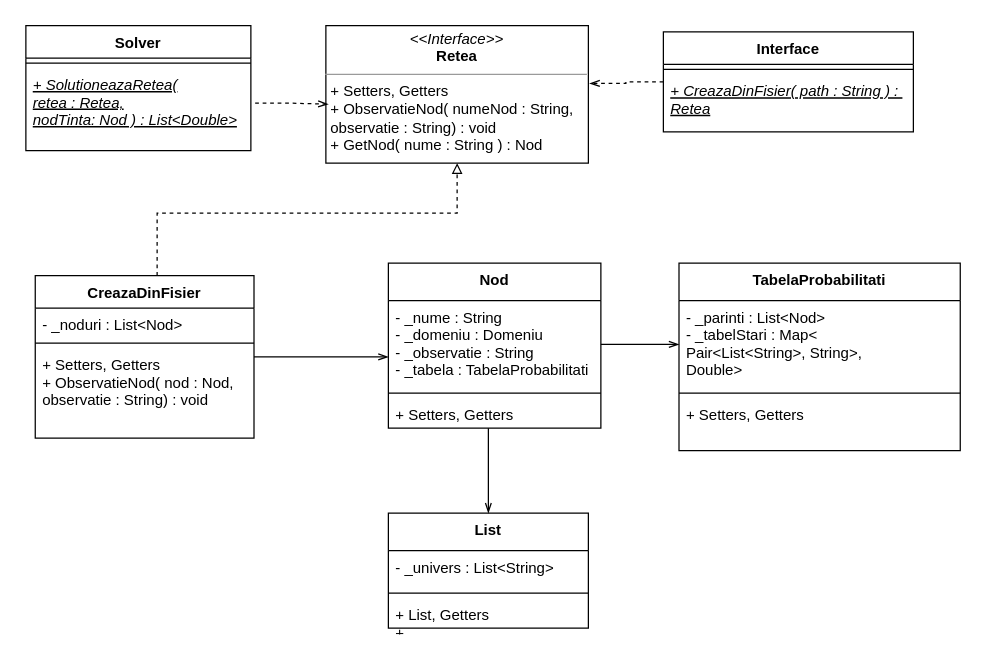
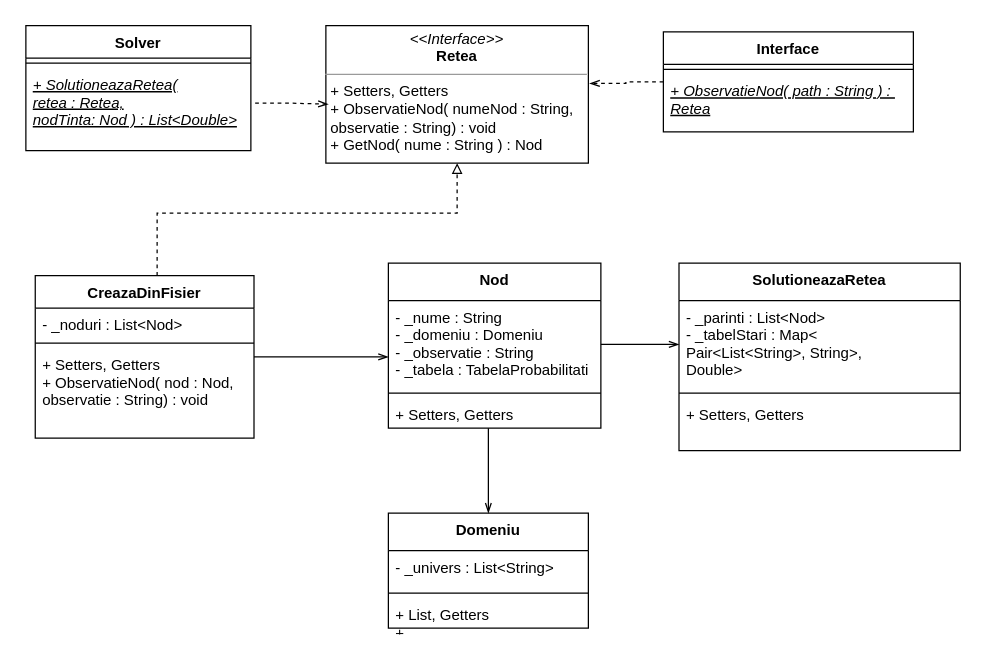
(798, 91) -> (793, 91)
(819, 280) -> (819, 280)
(488, 530) -> (488, 530)
